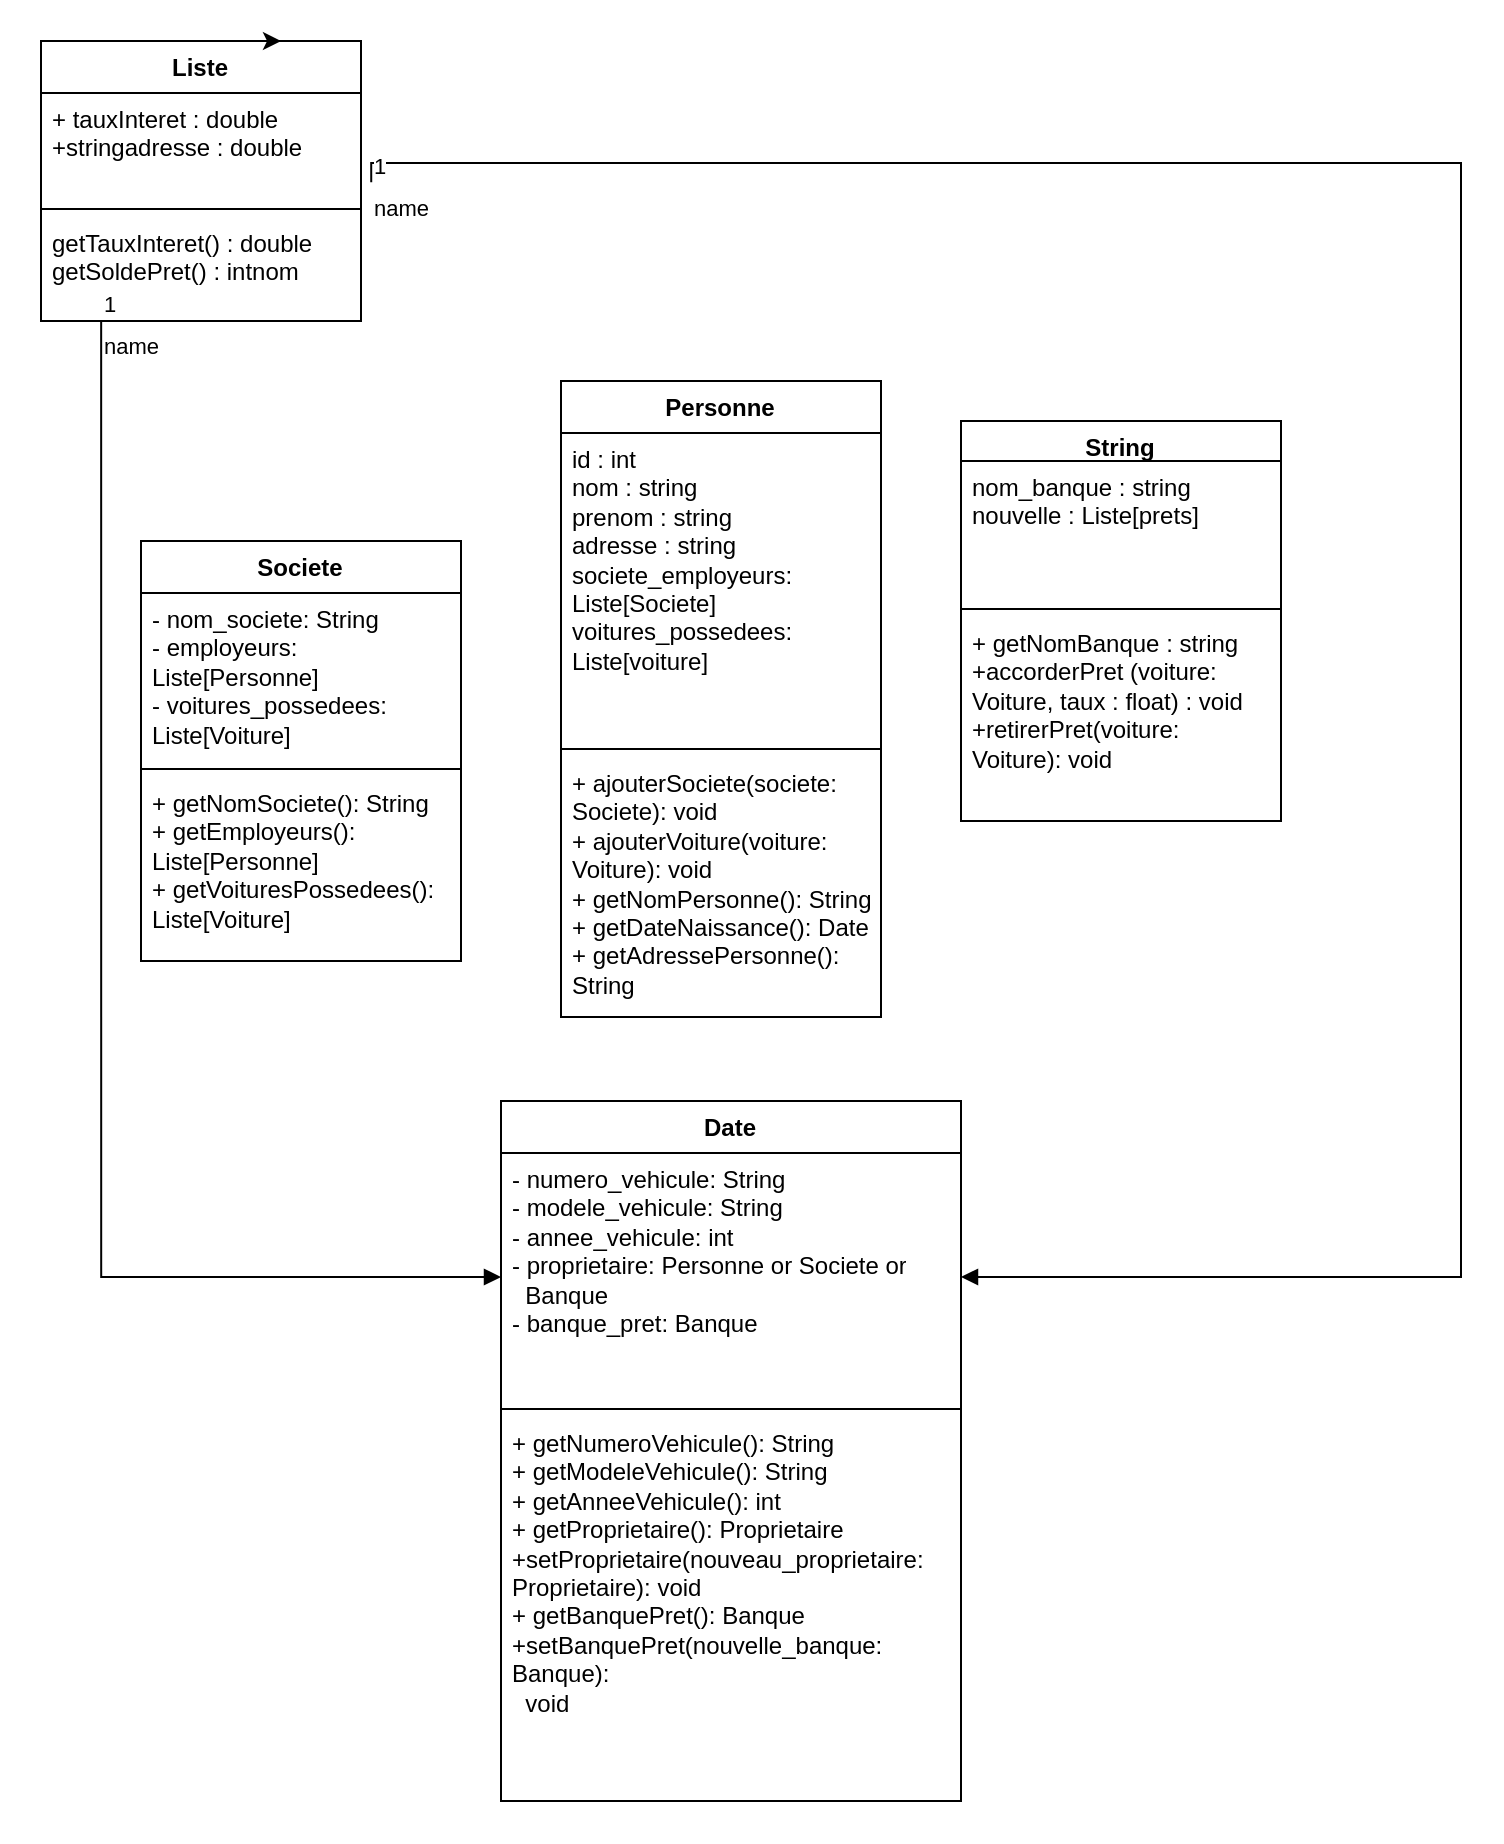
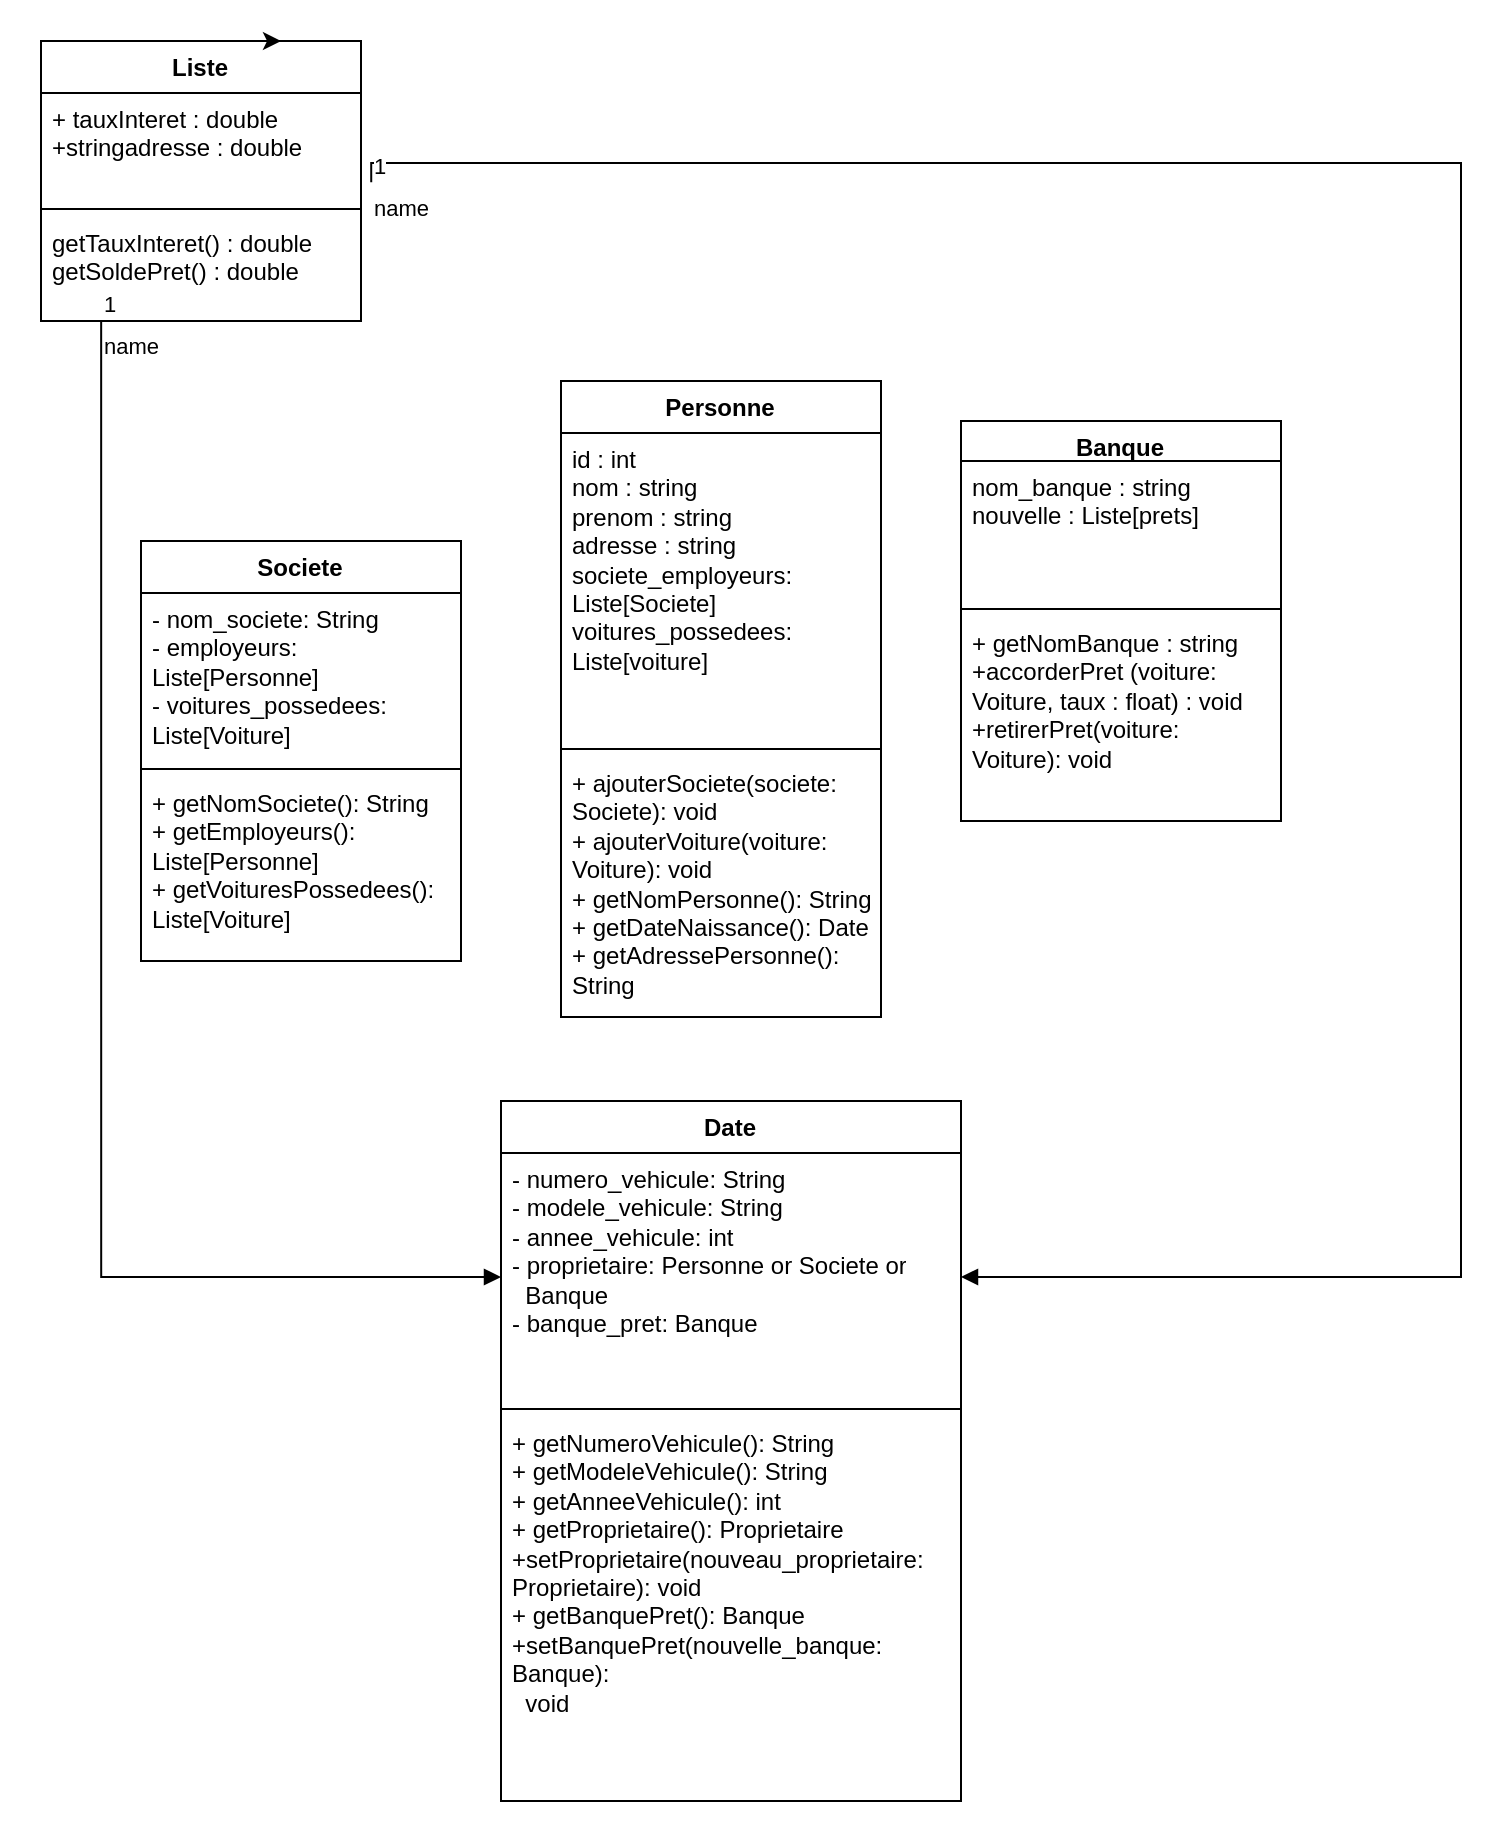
(203, 274) -> (203, 274)
(1121, 449) -> (1121, 449)
